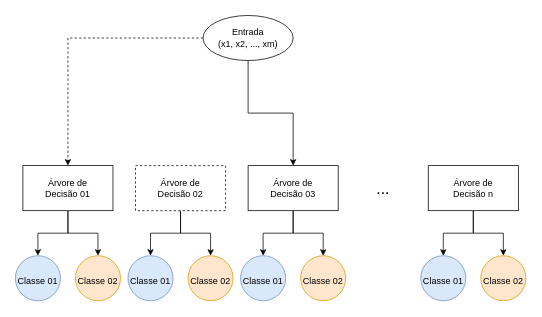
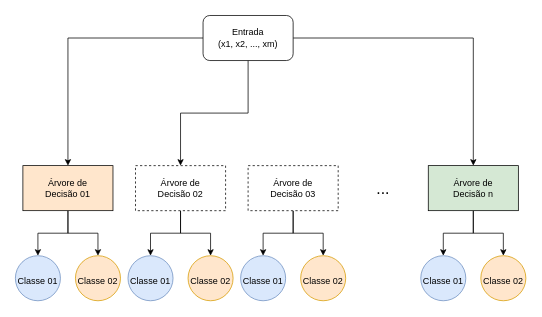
(75, 38) -> (75, 38)
(248, 38) -> (248, 38)
(292, 113) -> (473, 98)
none -> (180, 135)
(68, 188) -> (68, 188)
(293, 188) -> (293, 188)
(473, 188) -> (473, 188)
